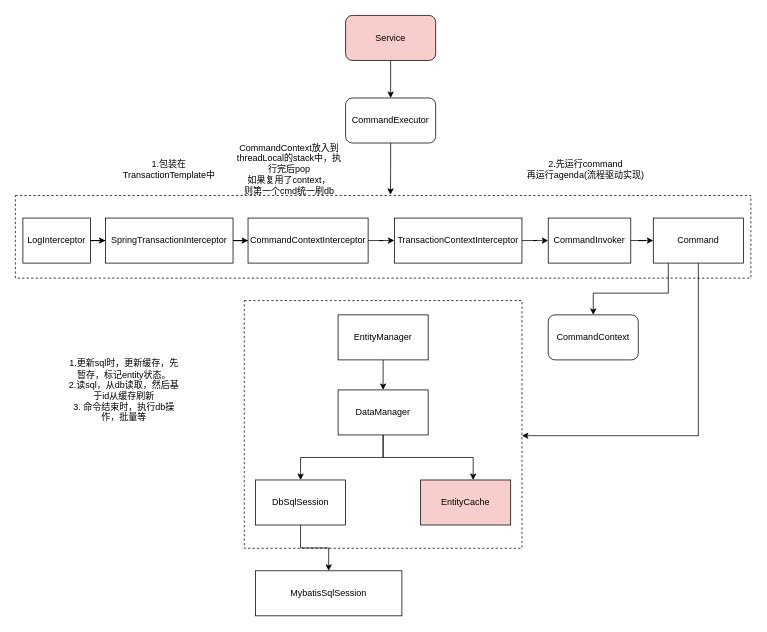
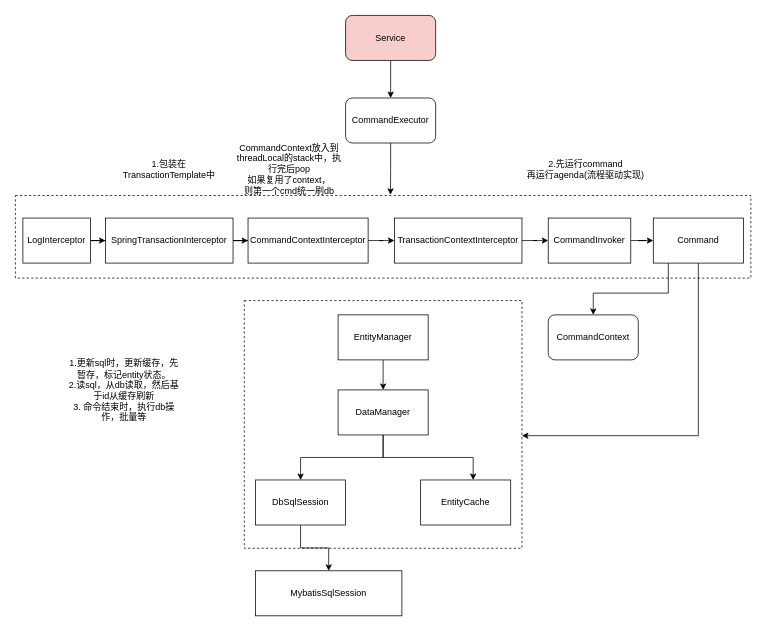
(465, 502) -> (465, 502)
